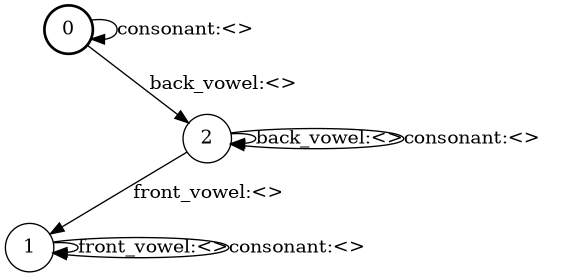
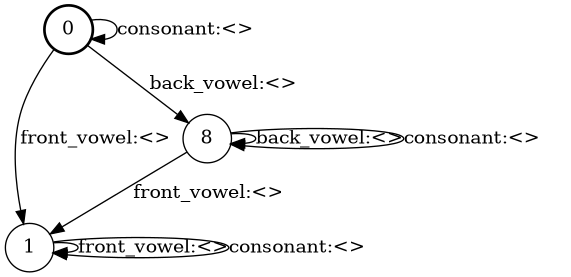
none -> (18, 126)
(207, 139) -> (207, 139)
